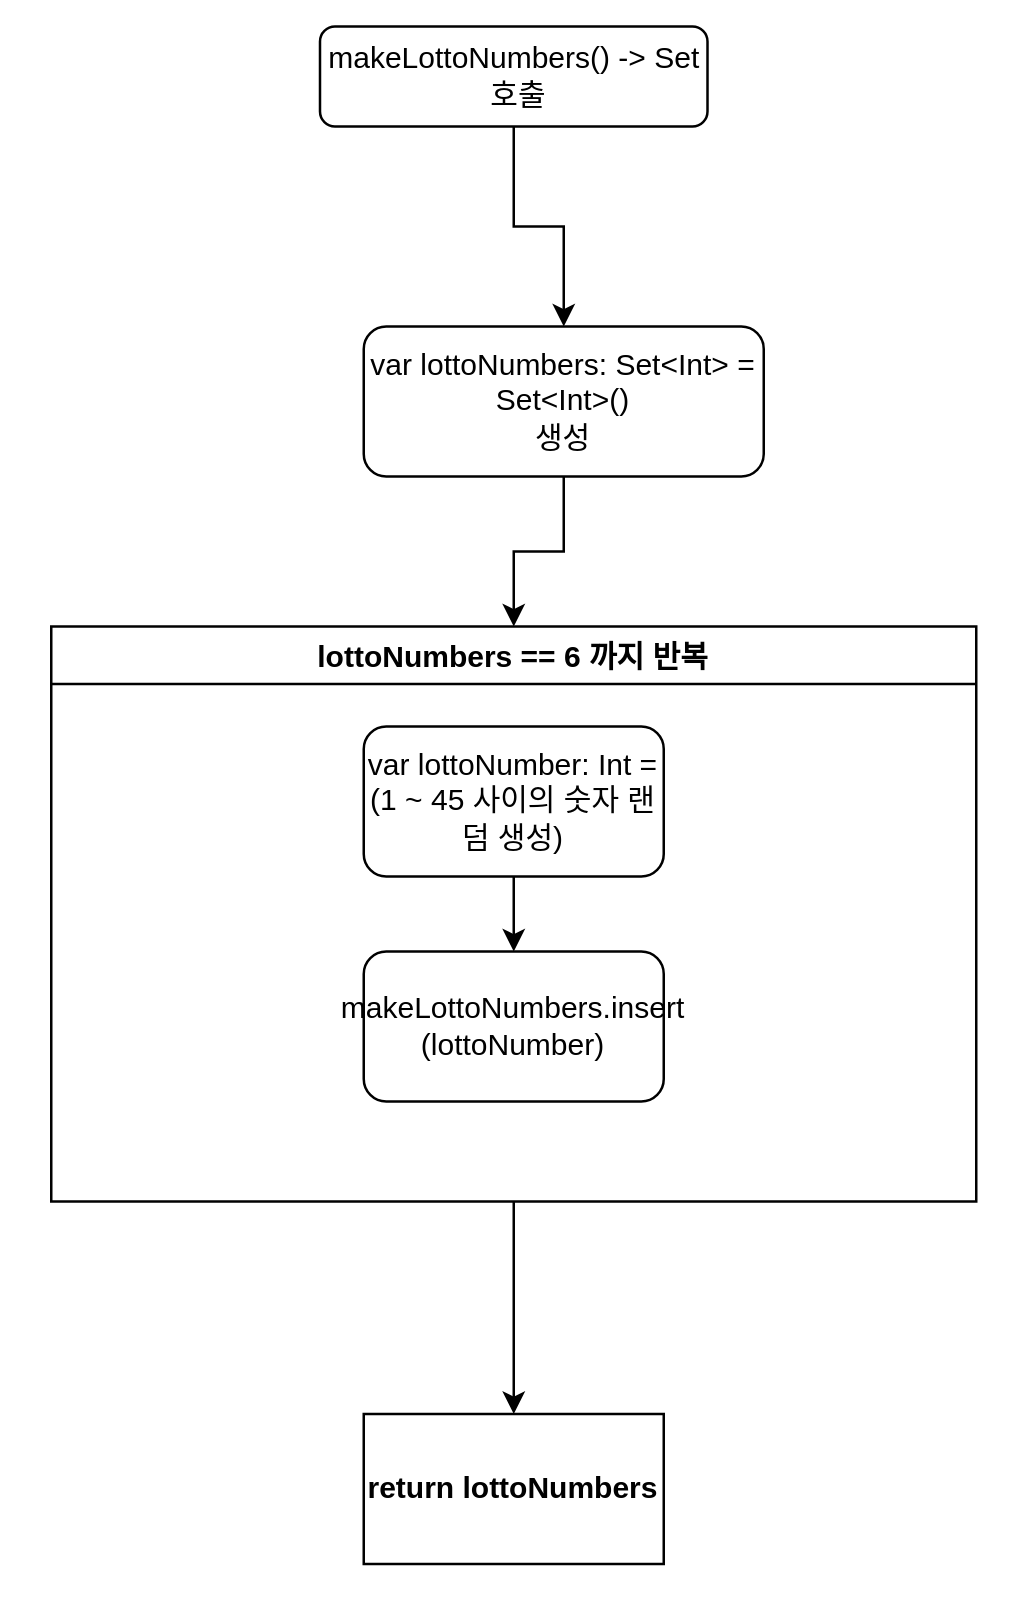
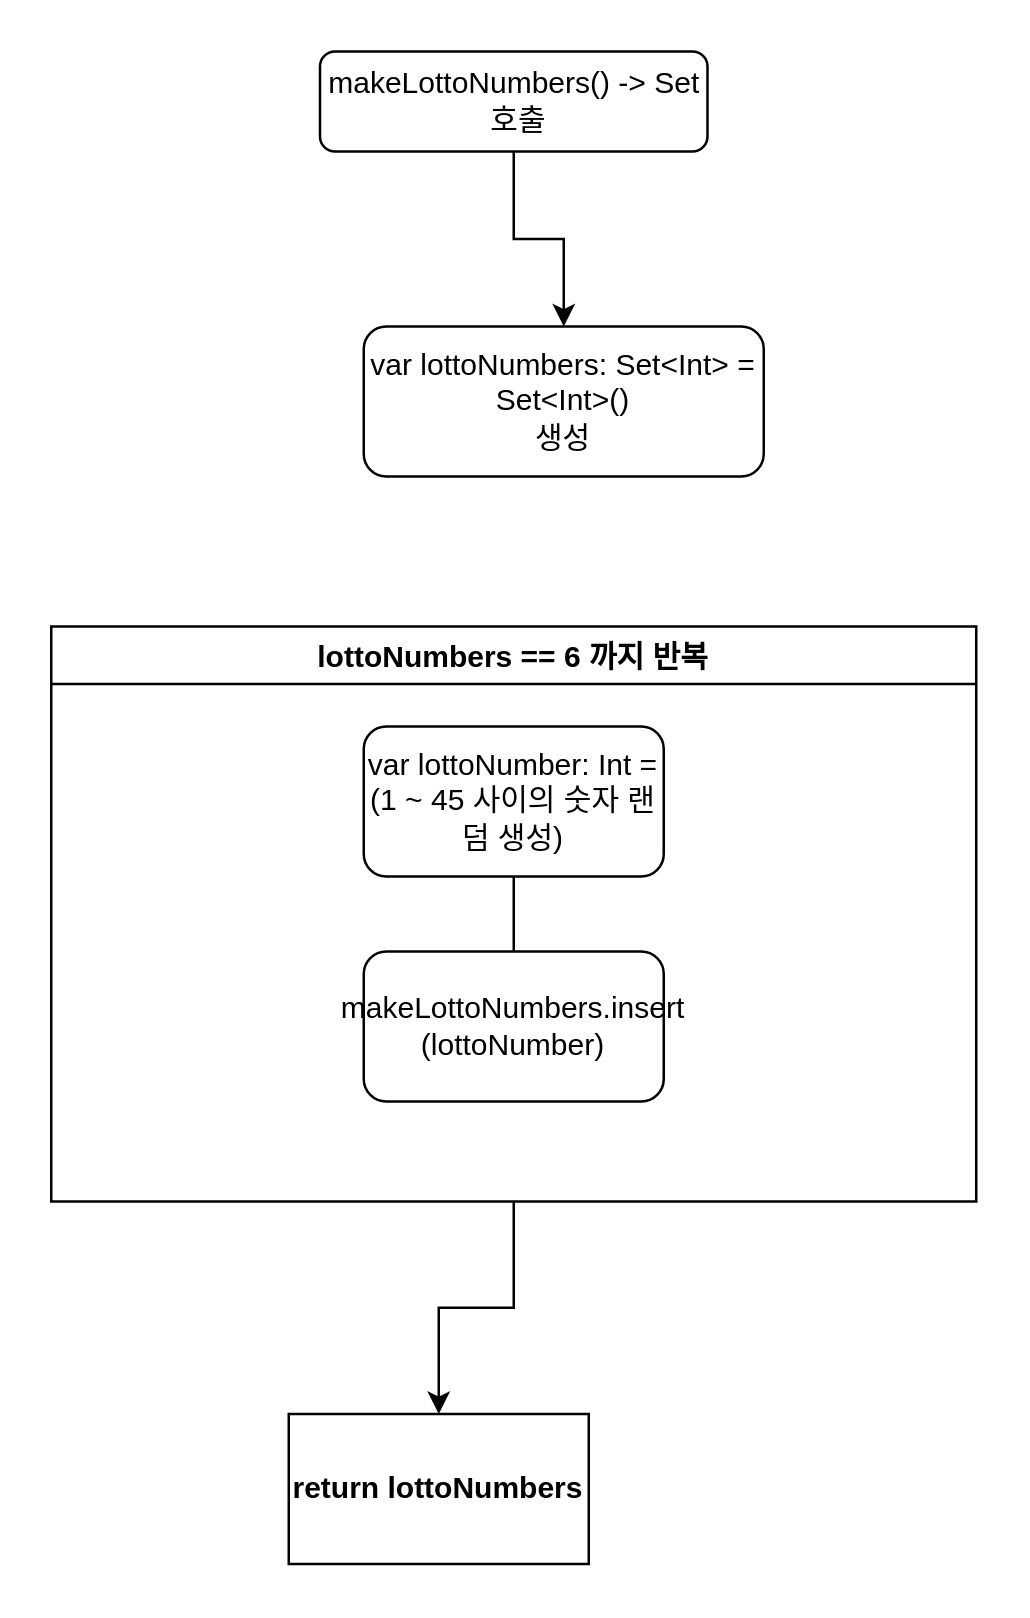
(514, 76) -> (514, 101)
(547, 551) -> none
(514, 933) -> (514, 940)
(514, 1489) -> (439, 1489)
